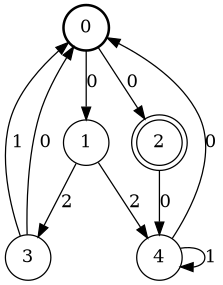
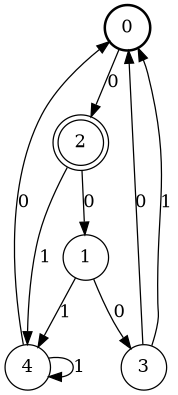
(86, 79) -> (83, 196)
(67, 203) -> (120, 312)
(135, 203) -> (66, 312)
(166, 203) -> (45, 258)
